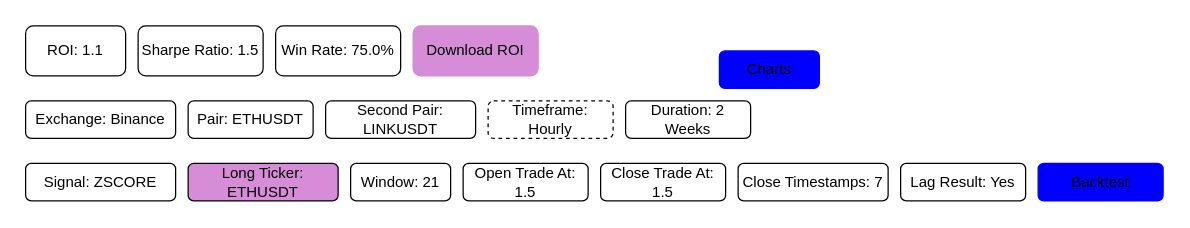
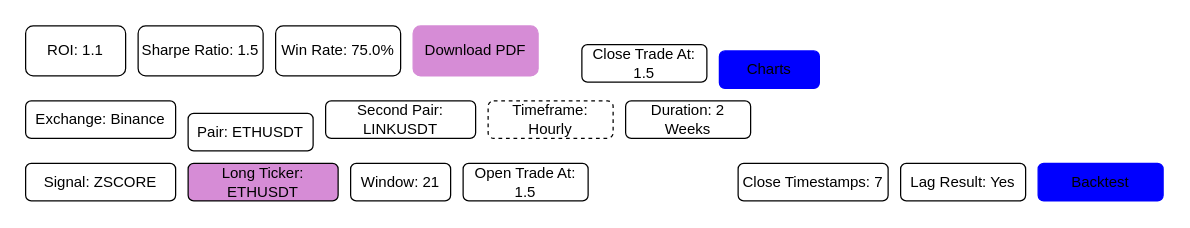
(476, 51) -> (476, 51)
(251, 119) -> (251, 132)
(663, 182) -> (644, 63)
